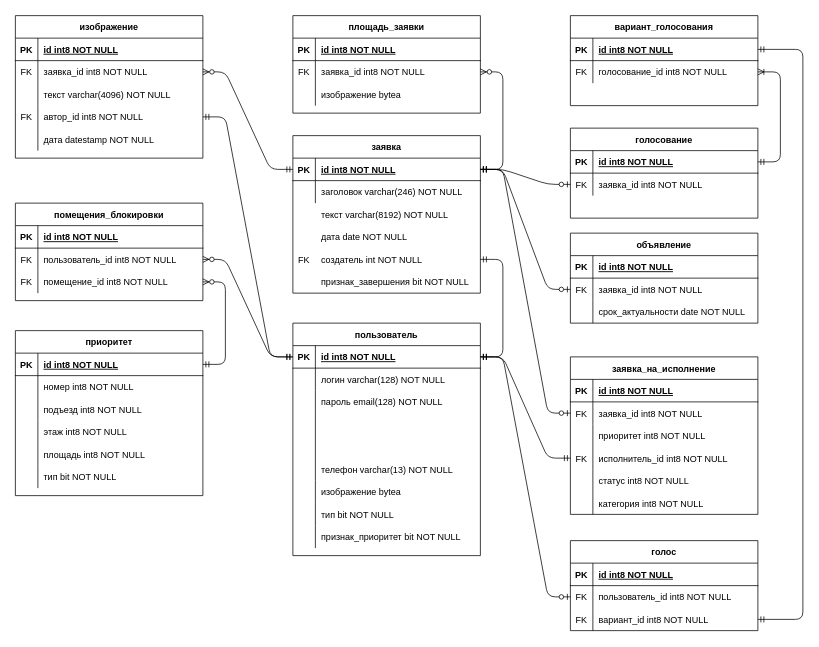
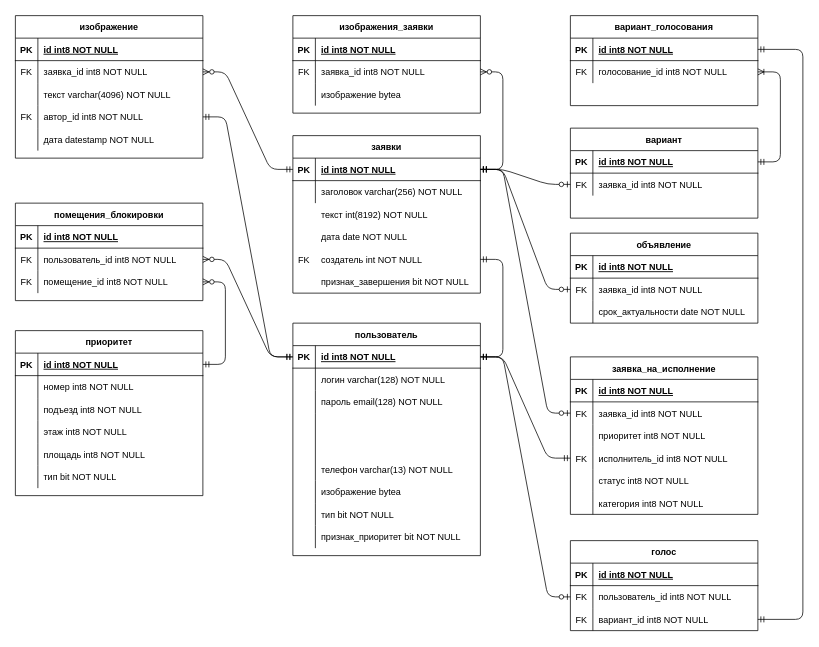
(386, 27) -> (386, 27)
(664, 140) -> (664, 140)
(386, 147) -> (386, 147)
(396, 192) -> (396, 192)
(388, 215) -> (377, 215)
